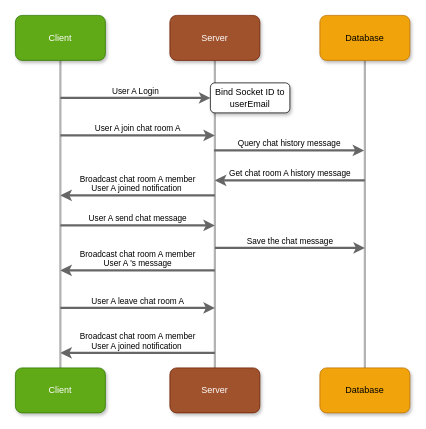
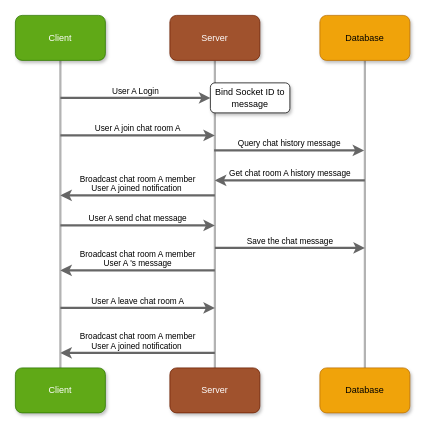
(250, 98) -> (250, 98)
